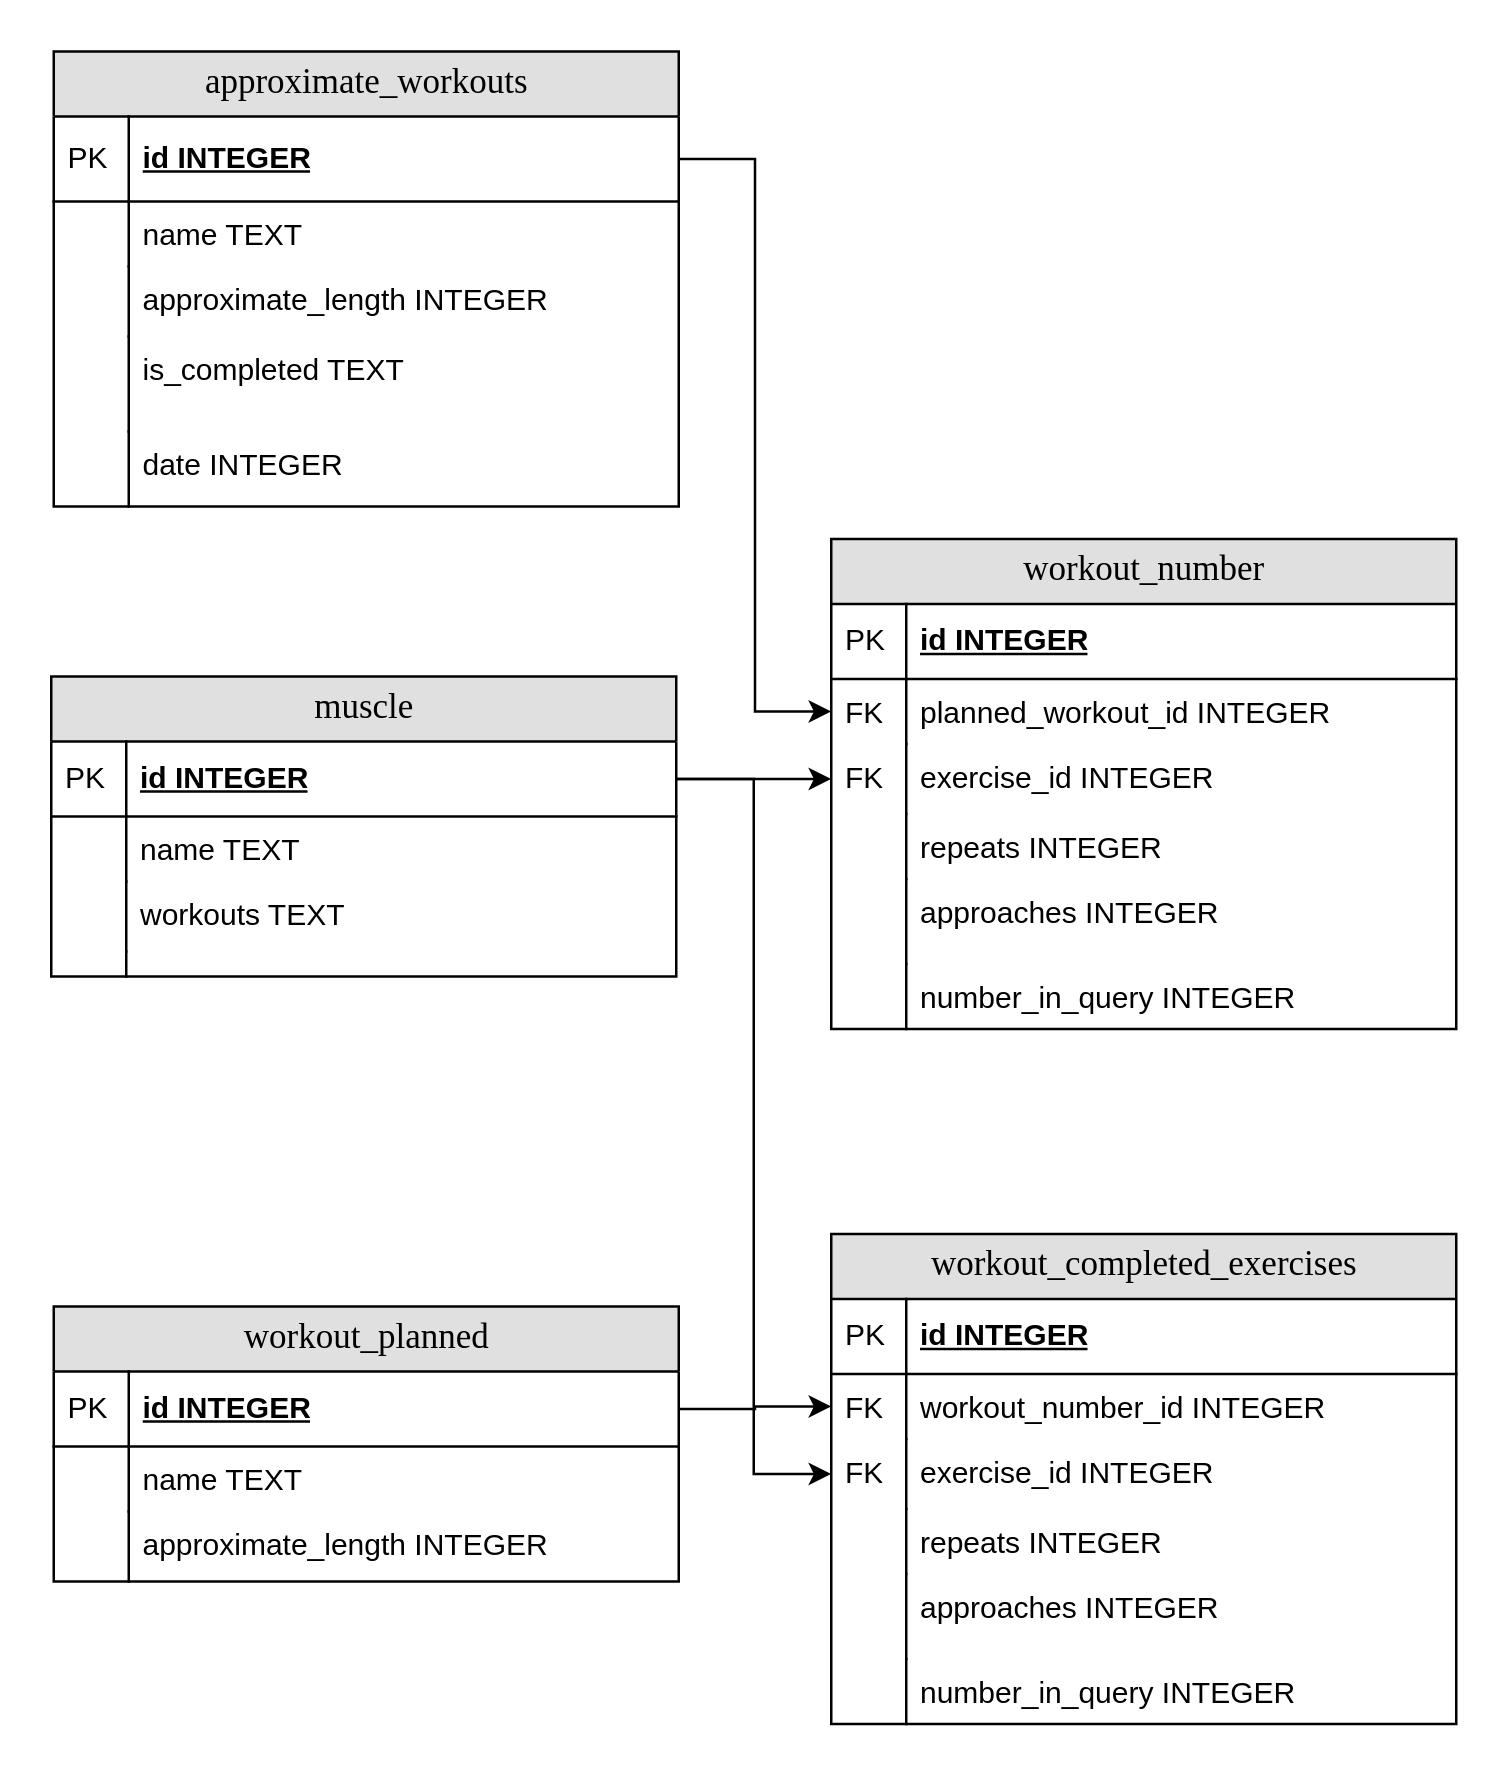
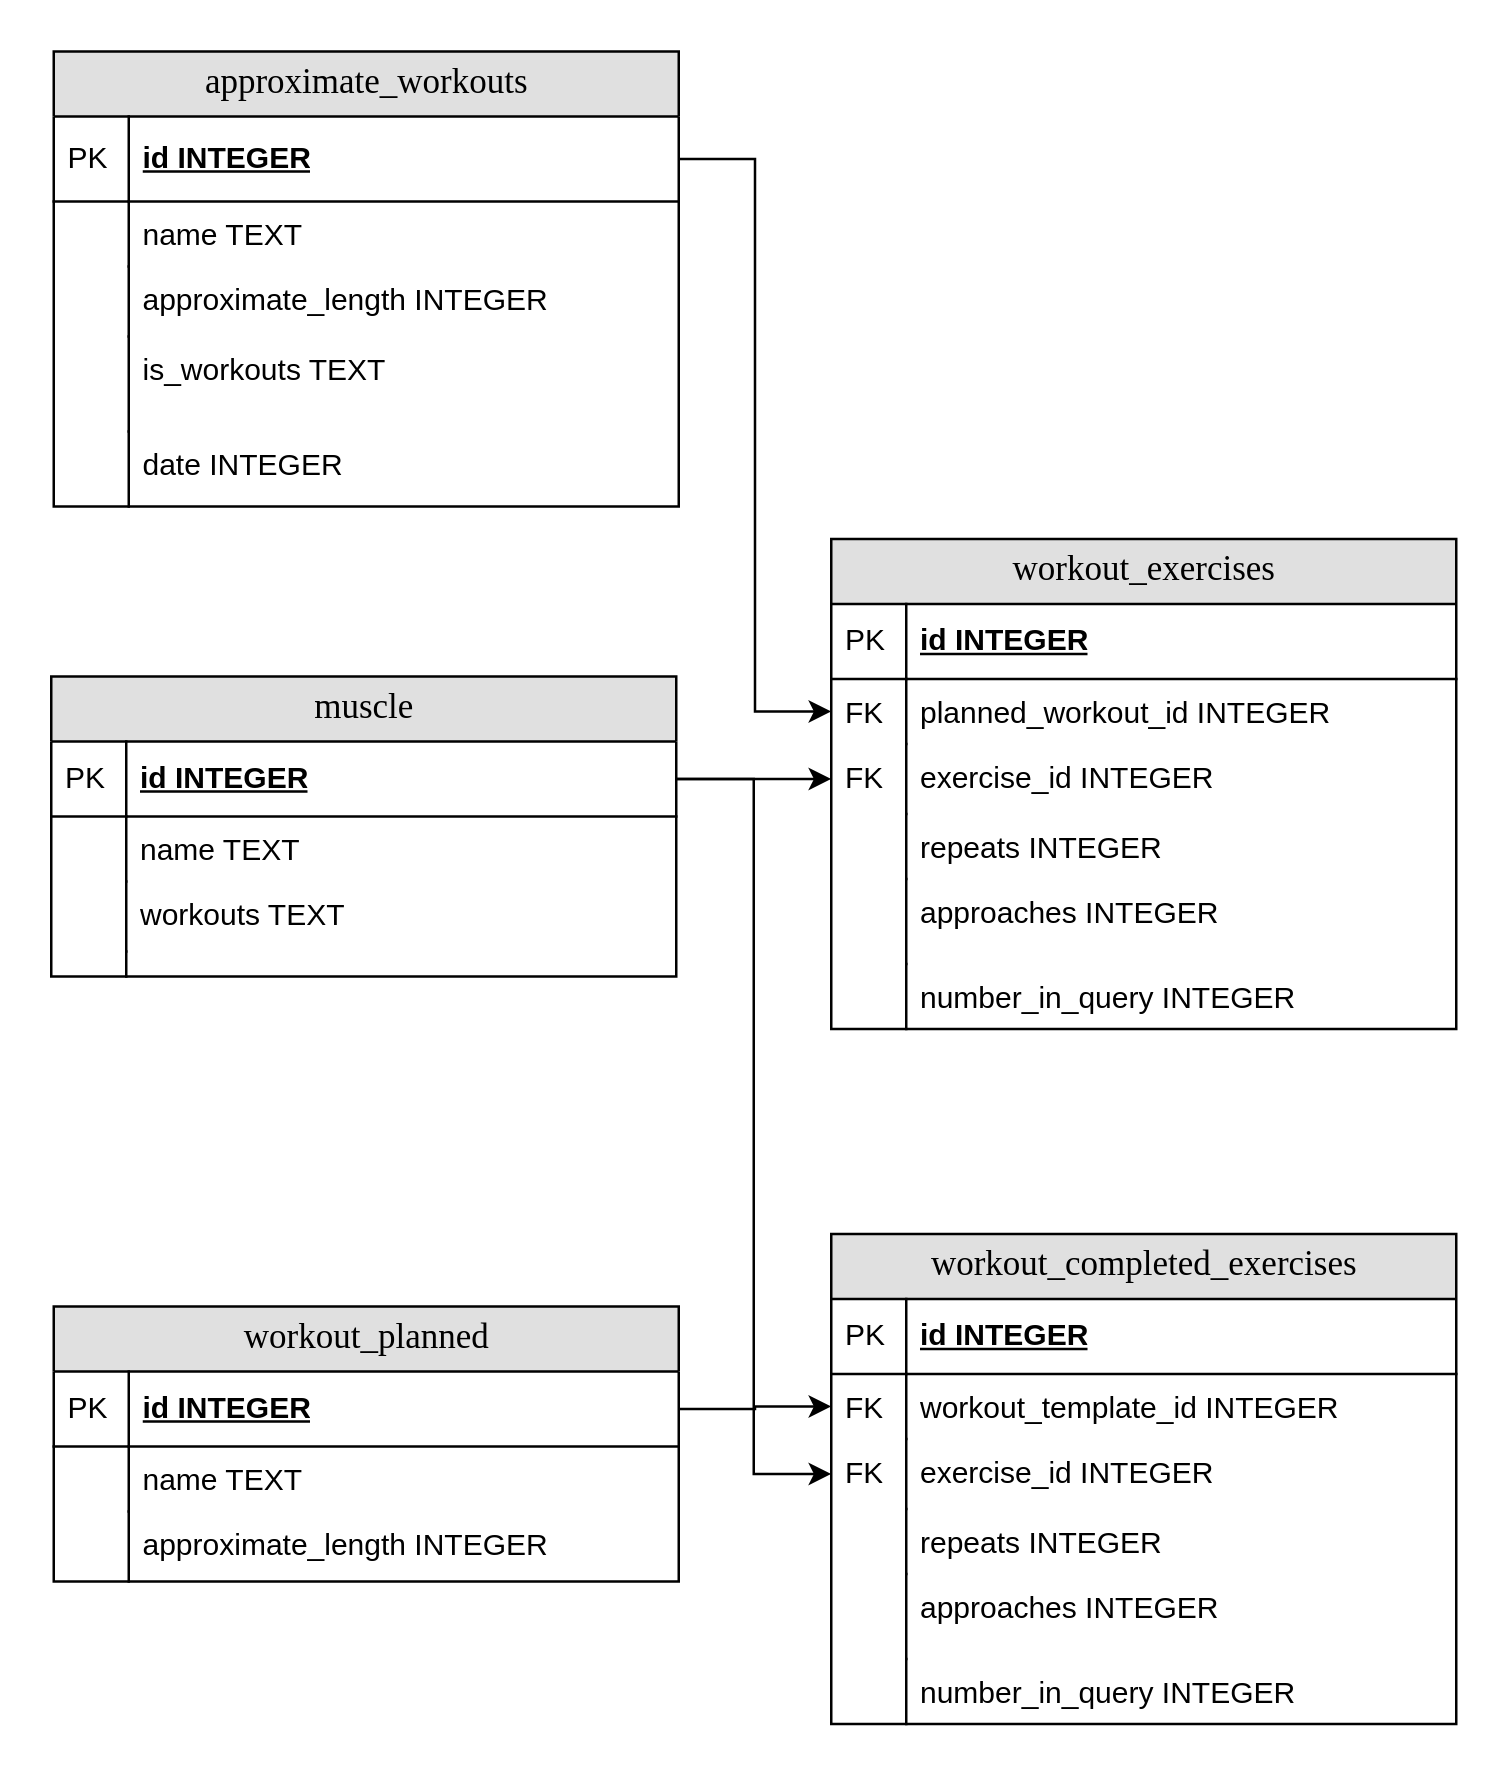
(275, 372) -> (270, 372)
(1145, 571) -> (1145, 571)
(1123, 1409) -> (1136, 1409)
